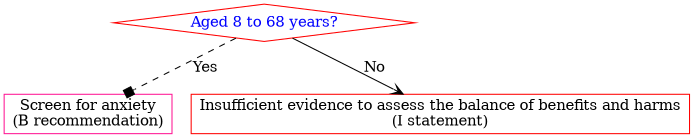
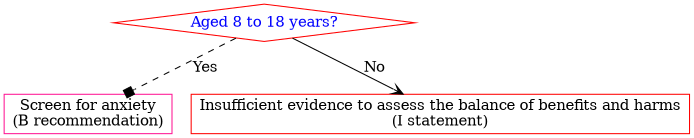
(264, 23) -> (264, 23)
